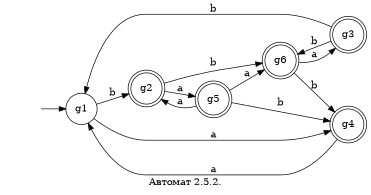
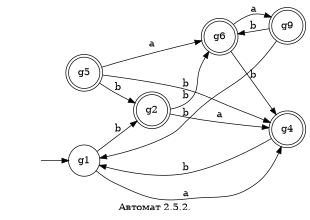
(348, 35) -> (287, 26)
(177, 93) -> (216, 122)
(180, 102) -> (118, 87)
(214, 170) -> (186, 168)
